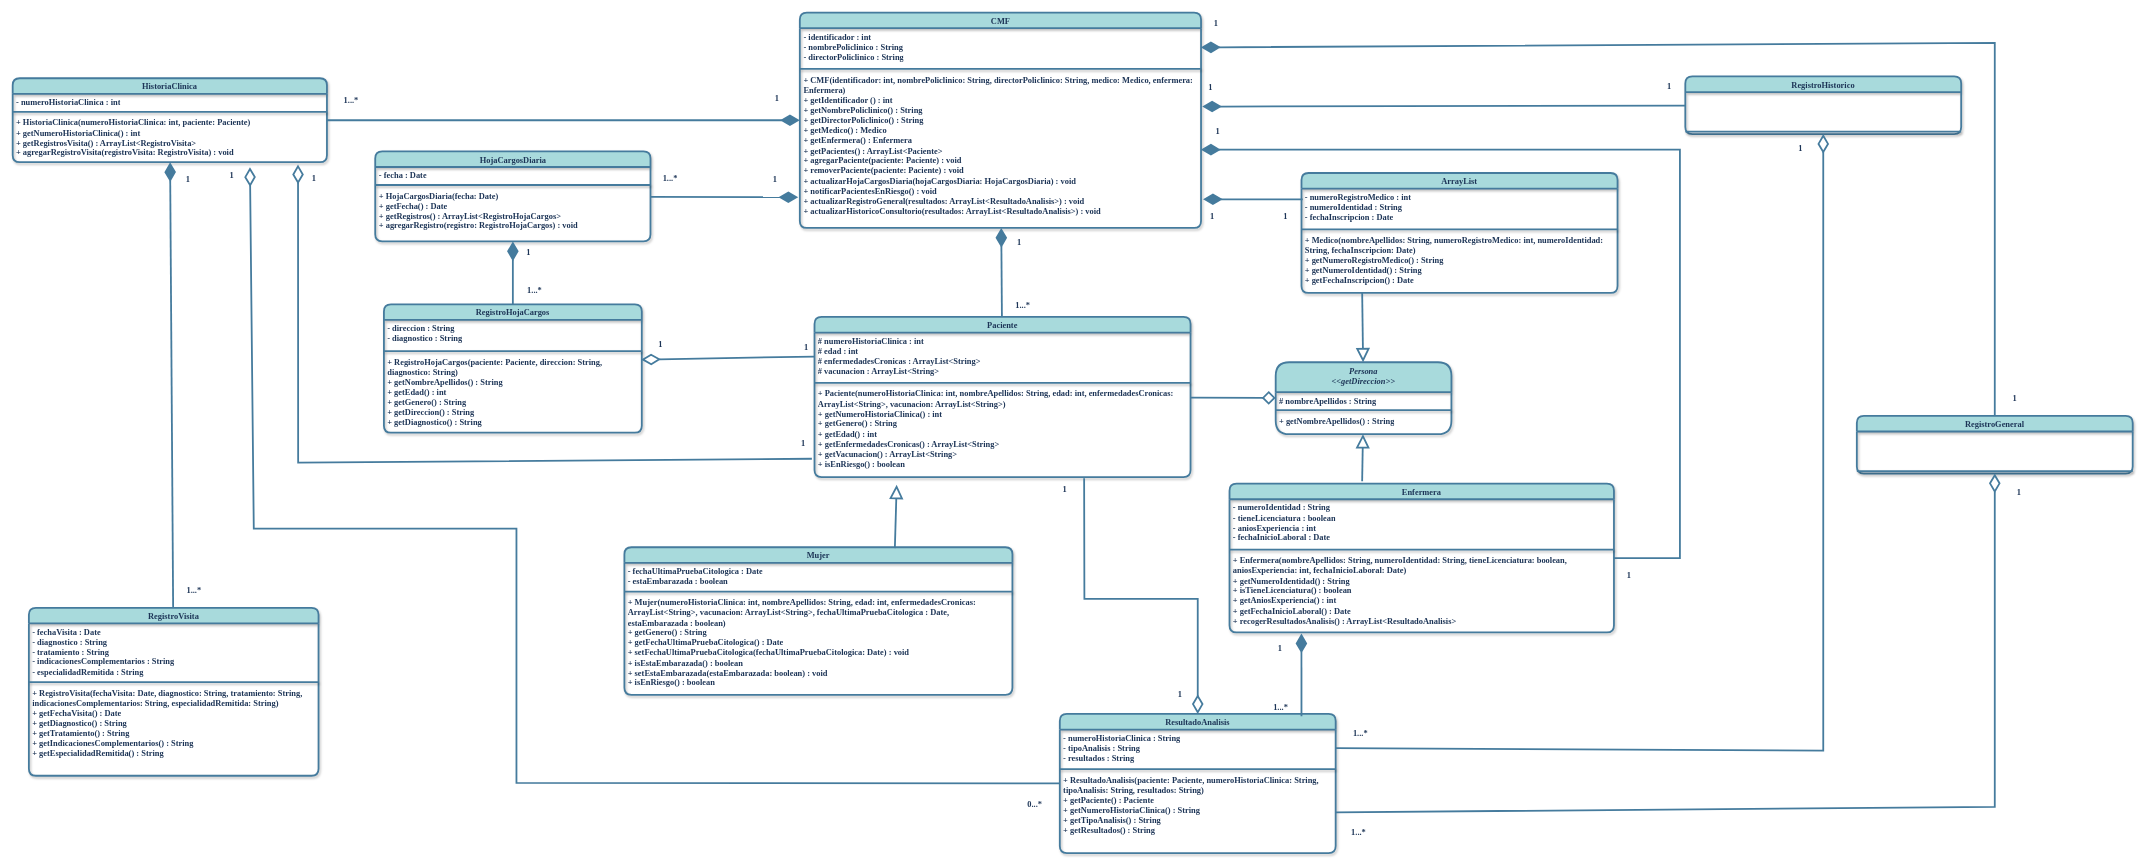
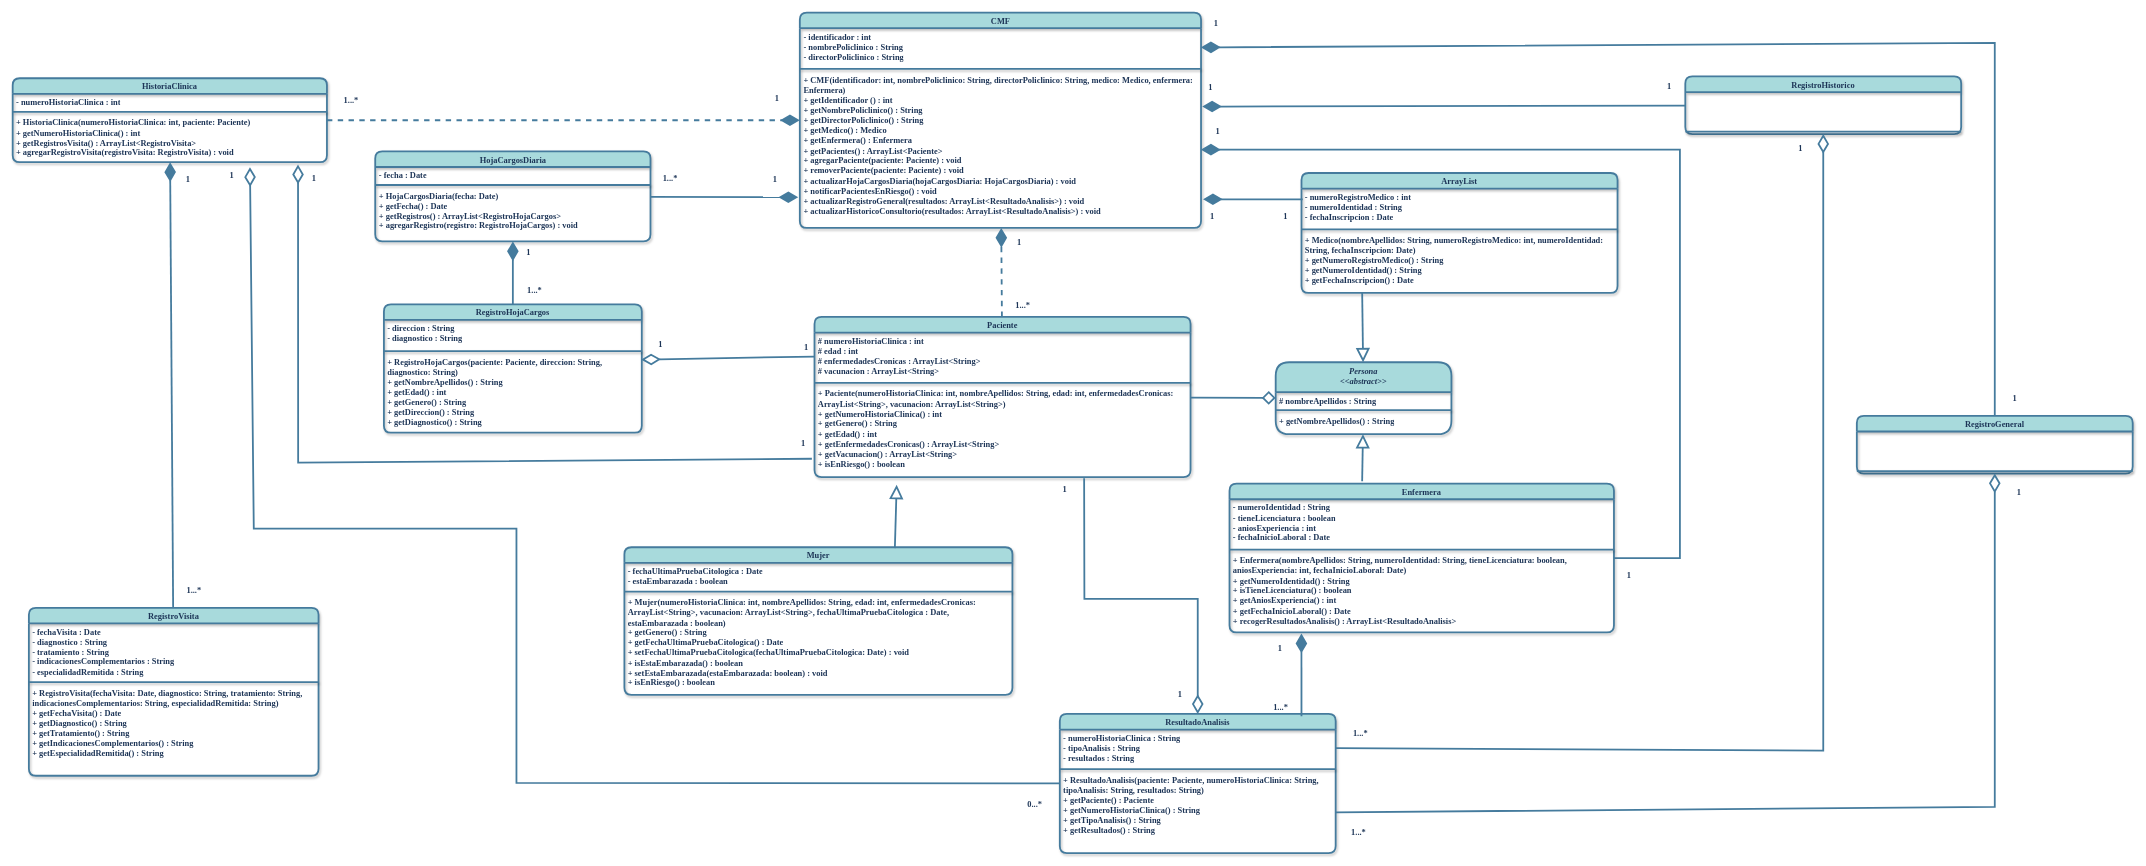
(555, 120) -> (555, 120)
(1002, 280) -> (1002, 280)
(1364, 377) -> (1364, 377)
